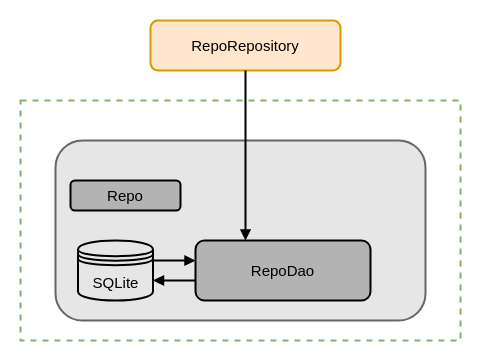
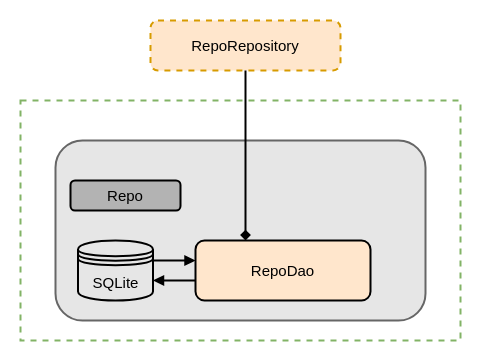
(246, 46) -> (246, 46)
(246, 228) -> (246, 229)
(283, 271) -> (283, 271)
